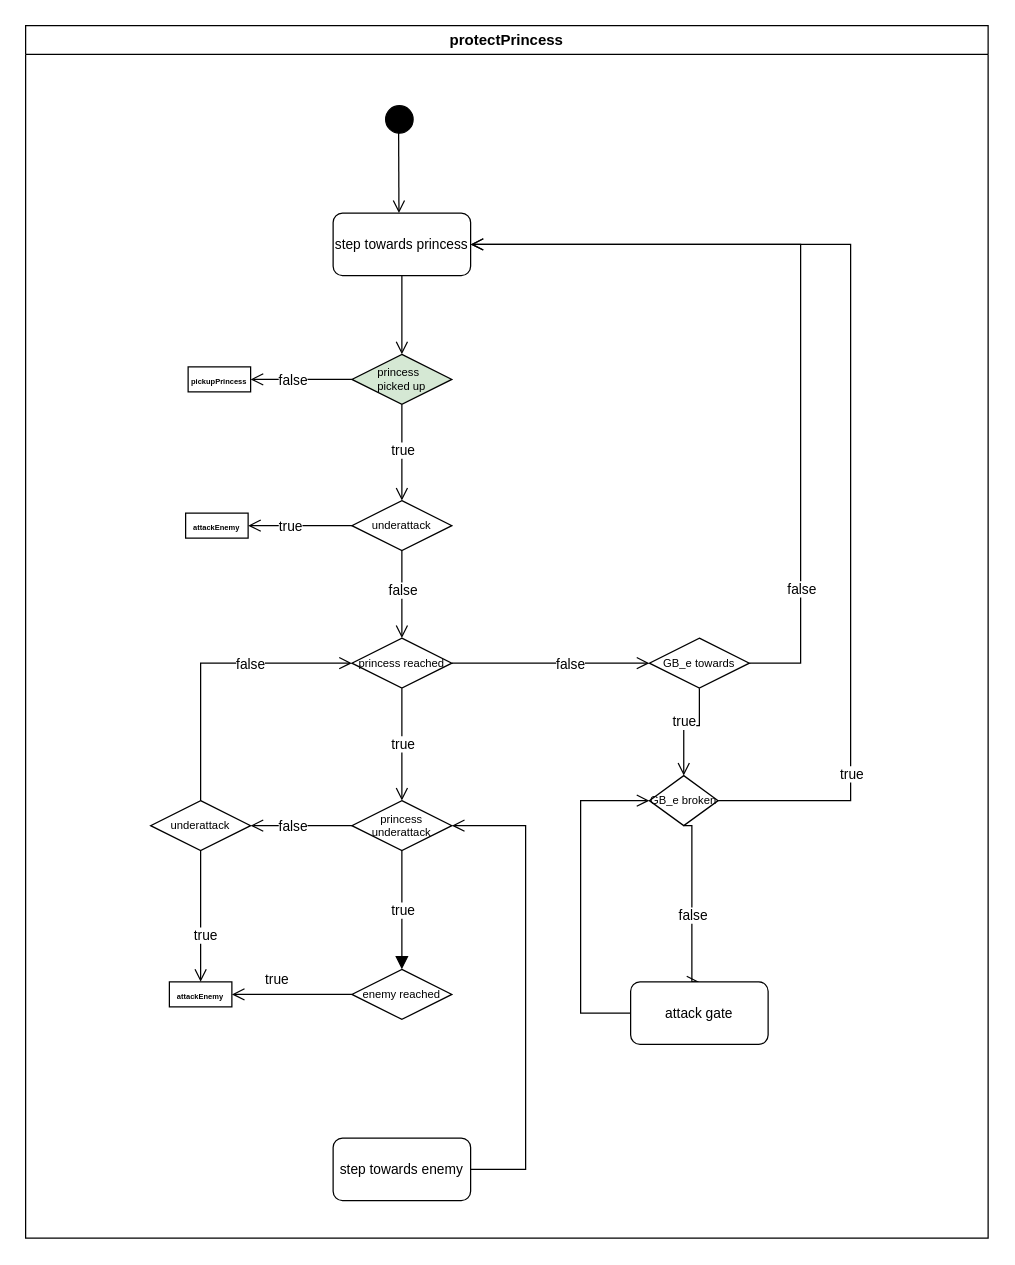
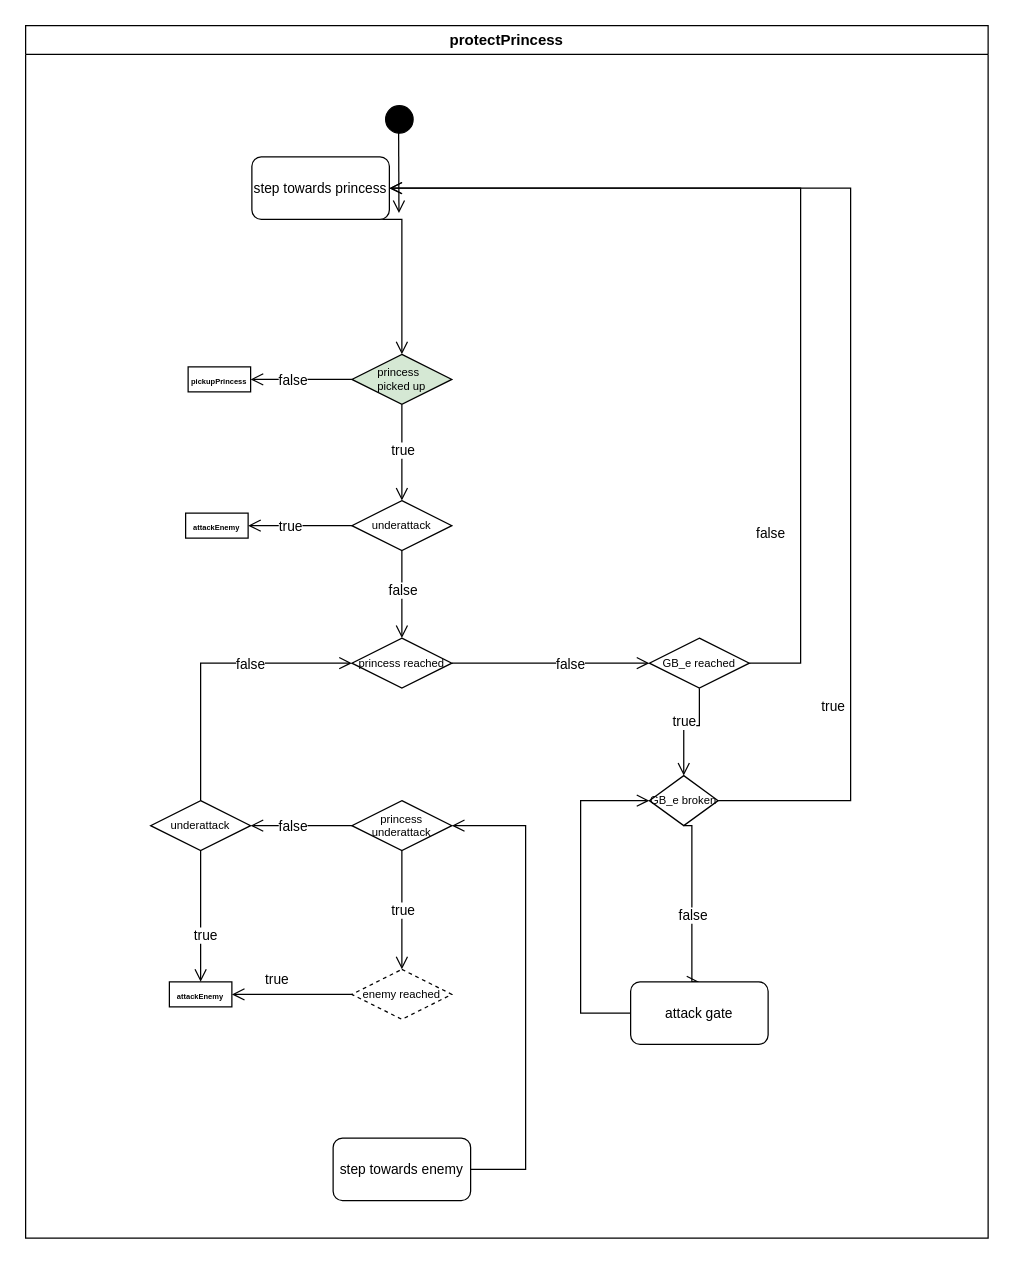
(402, 244) -> (321, 188)
(699, 663) -> (699, 663)
(402, 742) -> none
(402, 955) -> (402, 960)
(402, 994) -> (402, 994)
